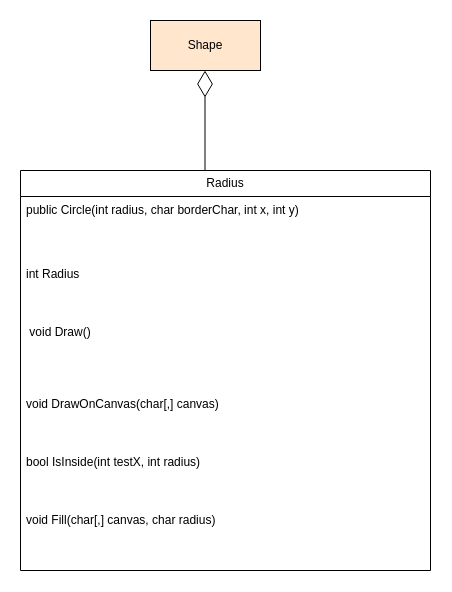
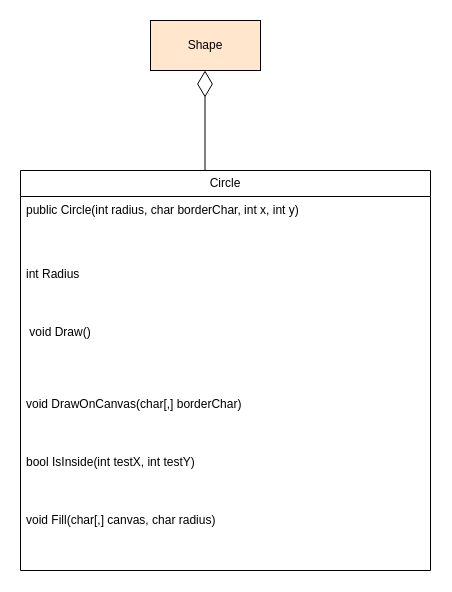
(226, 184) -> (226, 184)
(131, 405) -> (145, 405)
(132, 463) -> (130, 463)
